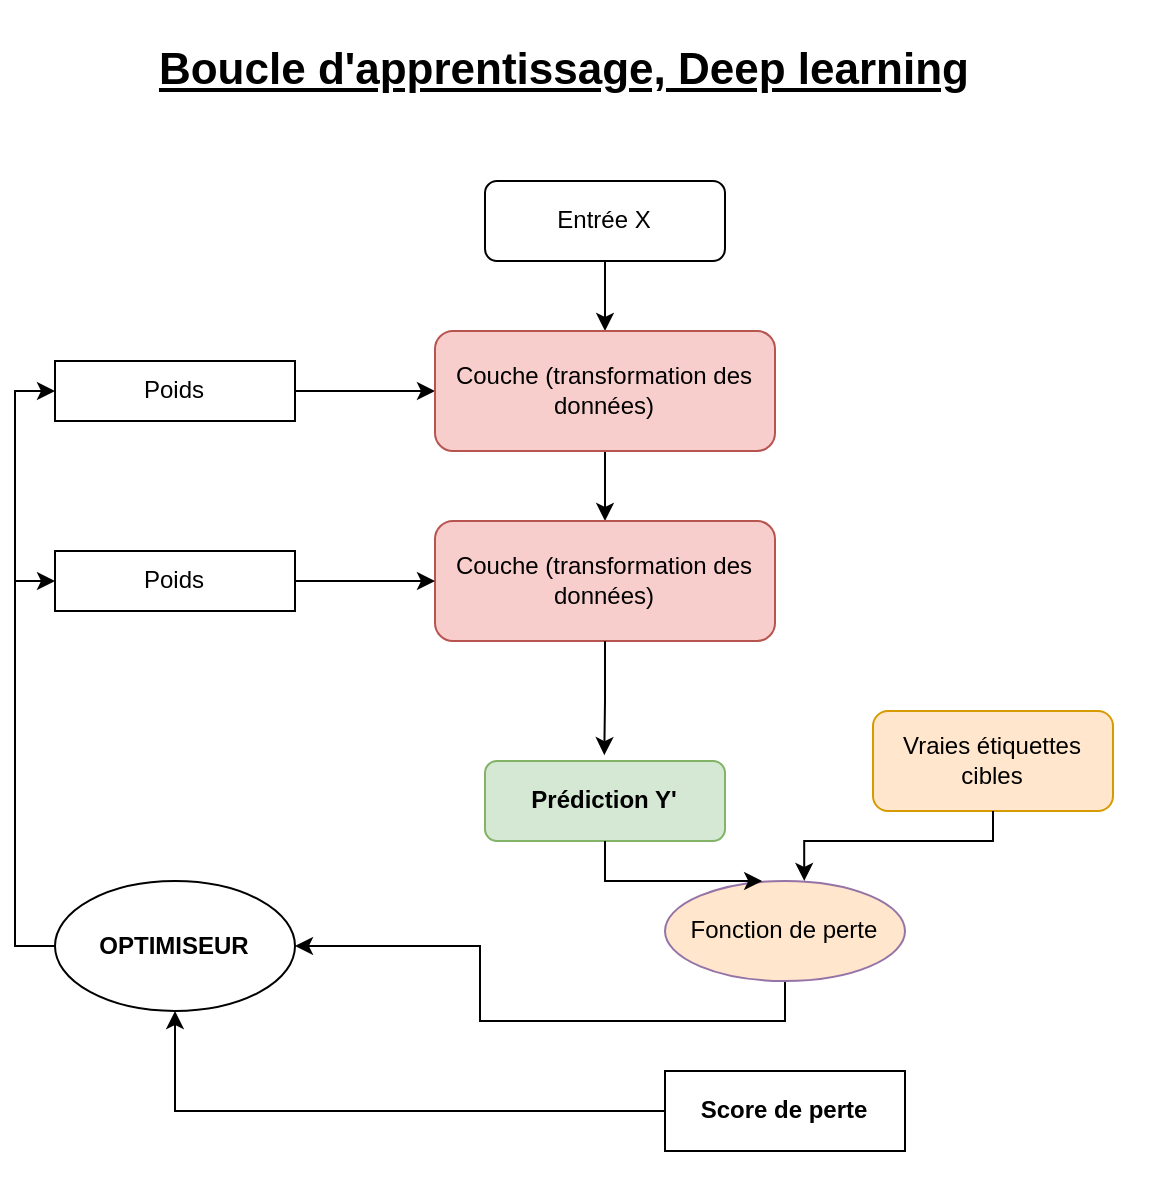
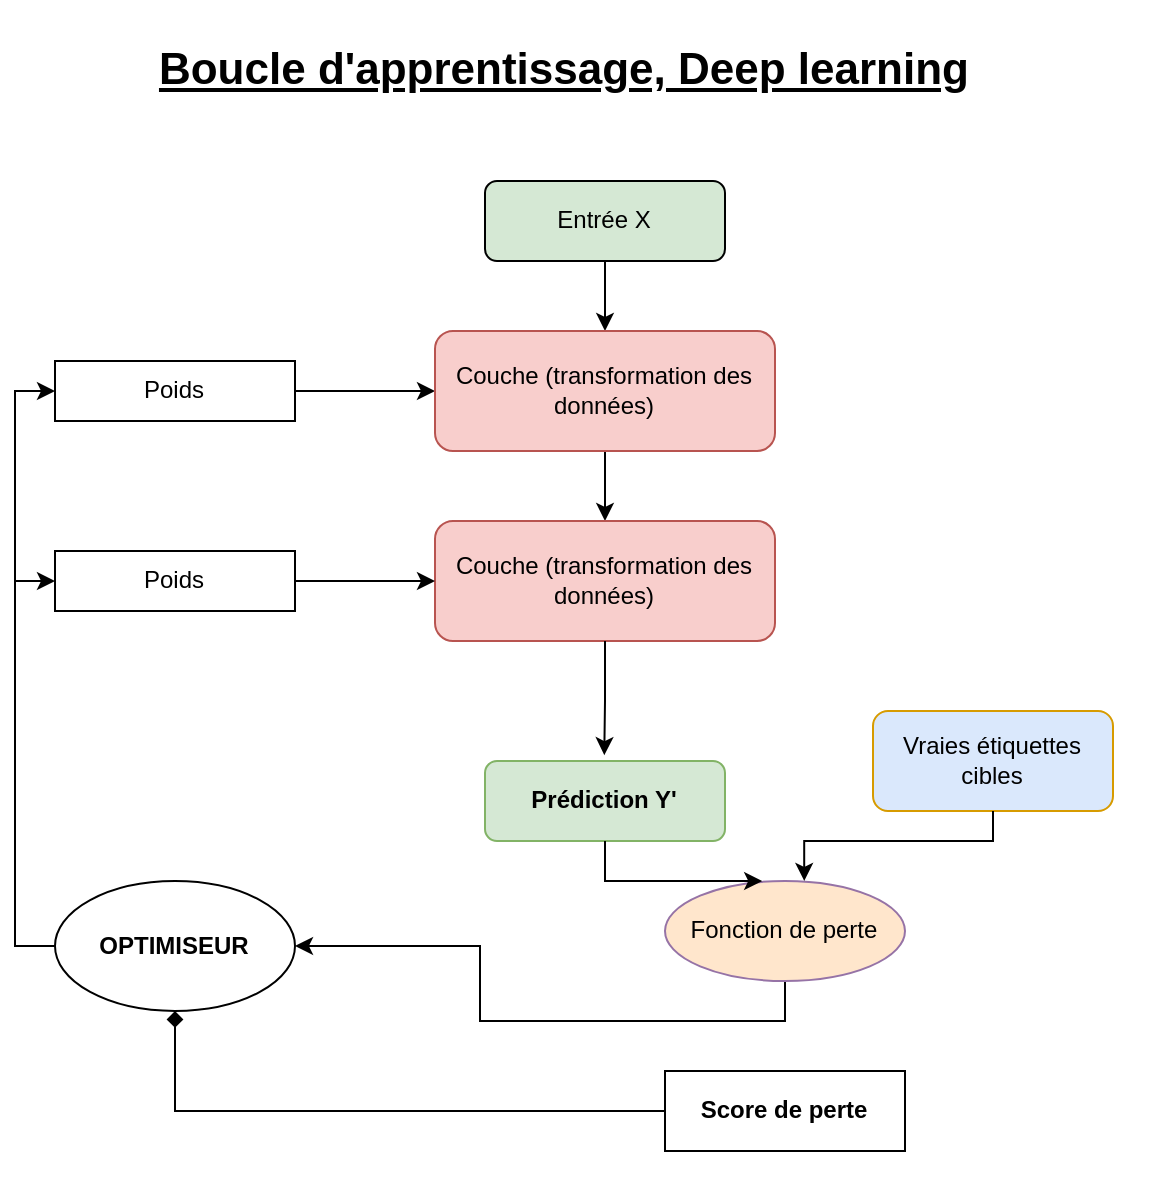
(605, 221) -> (605, 221)
(993, 761) -> (993, 761)
(175, 1026) -> (175, 1027)
